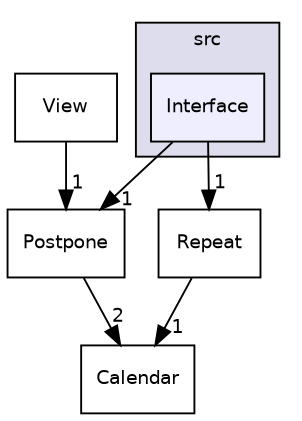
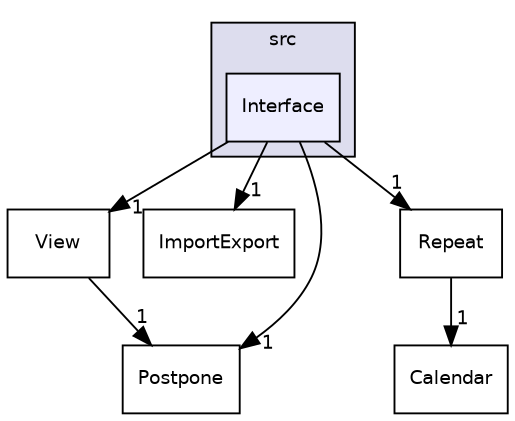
none -> (177, 172)
none -> (219, 243)
(97, 303) -> none
